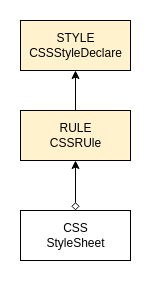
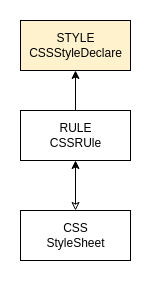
(76, 136) -> (76, 136)
(76, 201) -> (76, 202)
